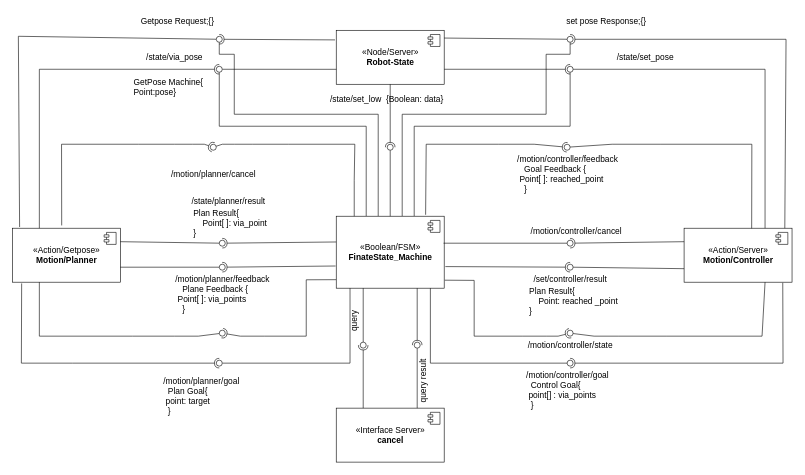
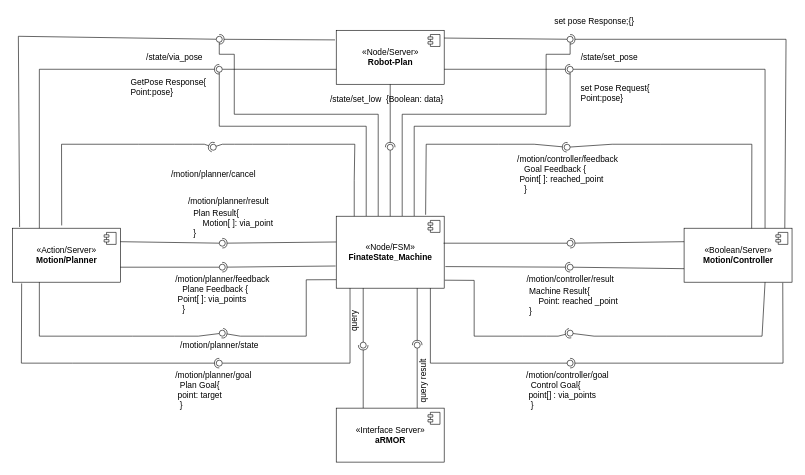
(177, 21) -> none
(606, 21) -> (594, 21)
(391, 57) -> (391, 57)
(645, 57) -> (609, 57)
(169, 87) -> (169, 87)
none -> (615, 93)
(229, 201) -> (229, 201)
(232, 224) -> (234, 224)
(576, 231) -> none
(391, 252) -> (391, 252)
(67, 255) -> (67, 255)
(739, 255) -> (739, 255)
(571, 279) -> (571, 279)
(573, 302) -> (573, 302)
none -> (219, 345)
(570, 345) -> none
(207, 396) -> (219, 390)
(391, 435) -> (391, 435)
